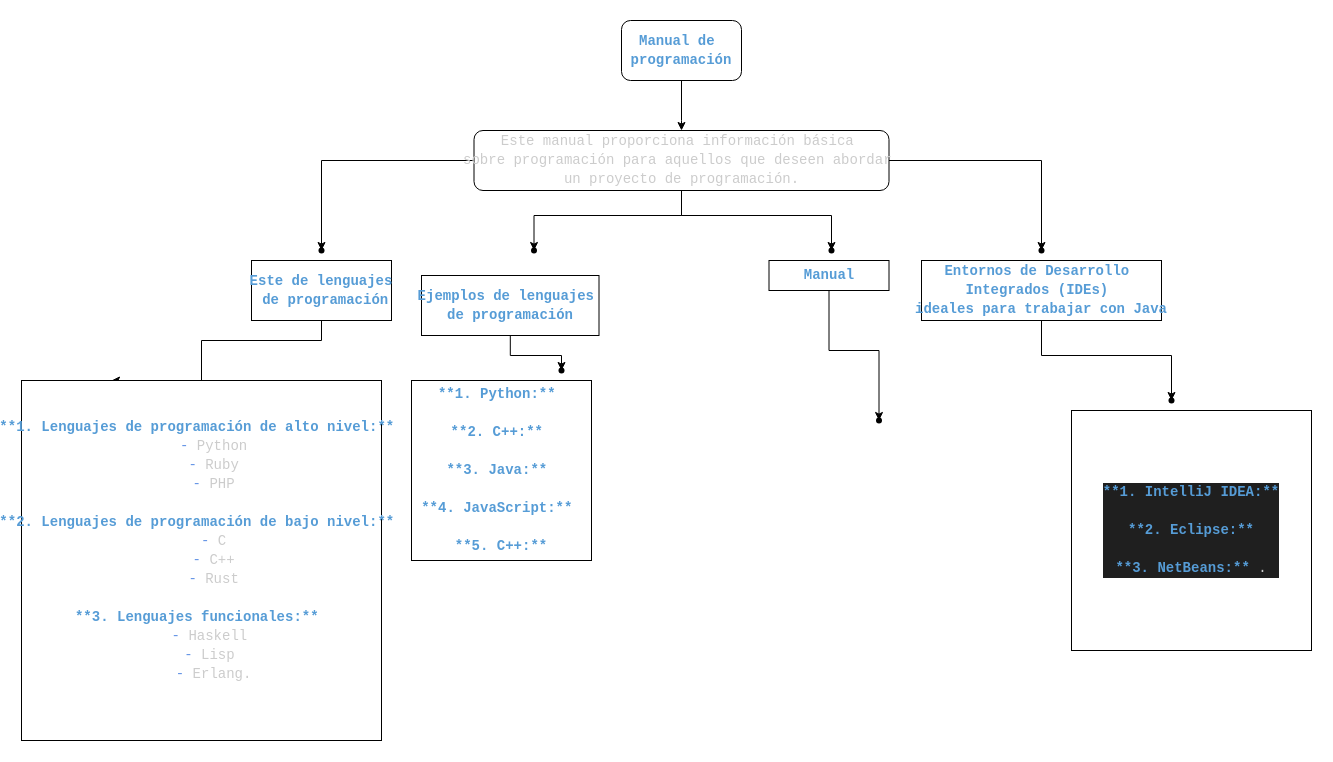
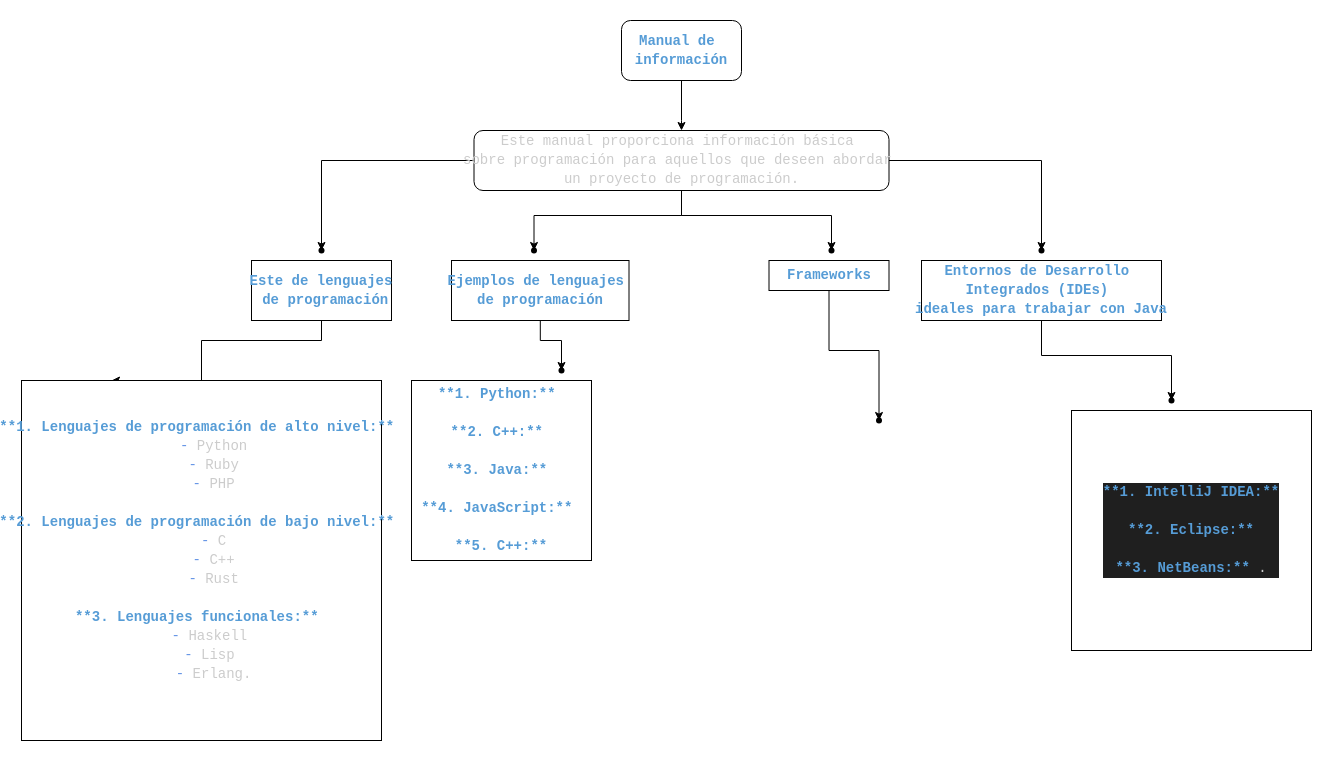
(682, 51) -> (682, 51)
(830, 276) -> (830, 276)
(510, 306) -> (540, 291)
